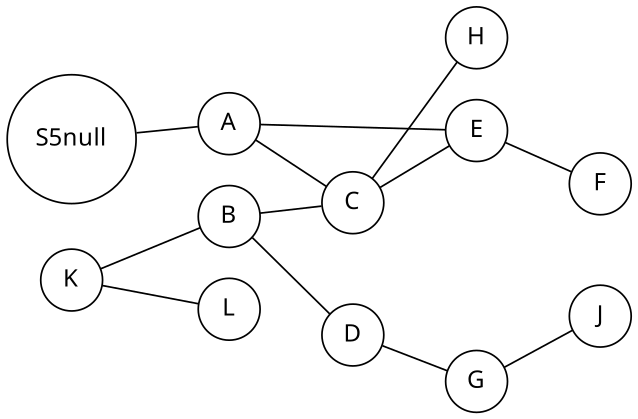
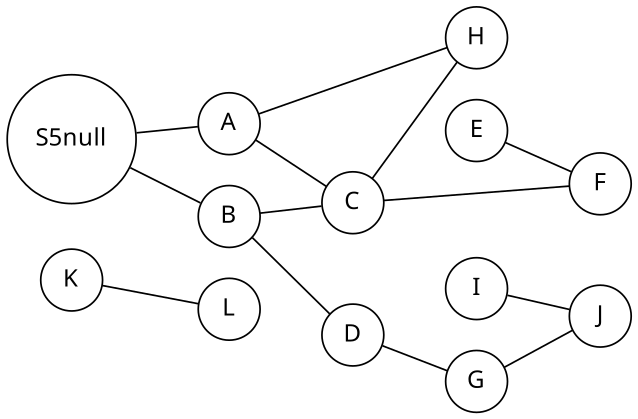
(353, 127) -> (353, 81)
(415, 167) -> (477, 193)
(151, 248) -> (165, 185)
none -> (477, 289)
